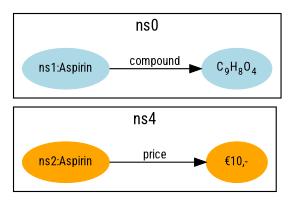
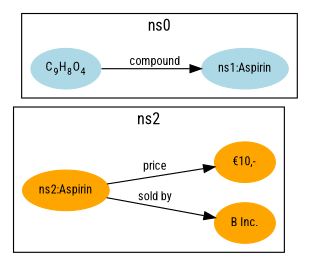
(150, 69) -> (146, 69)
(145, 120) -> (149, 120)
none -> (245, 223)
